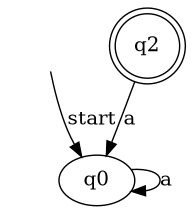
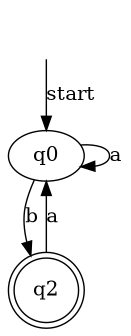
none -> (25, 210)
